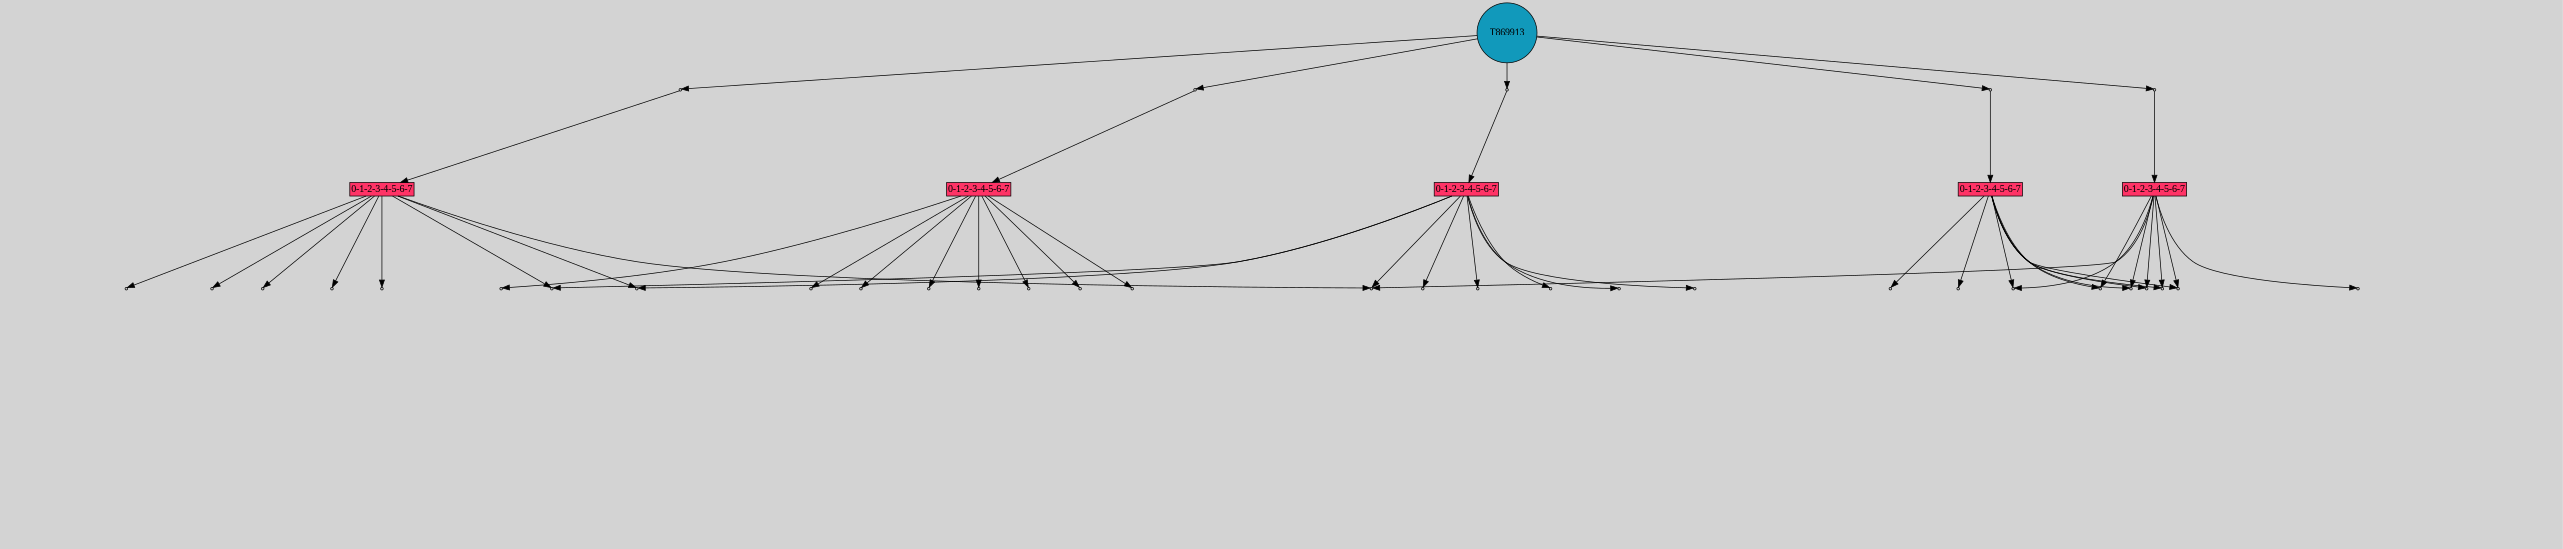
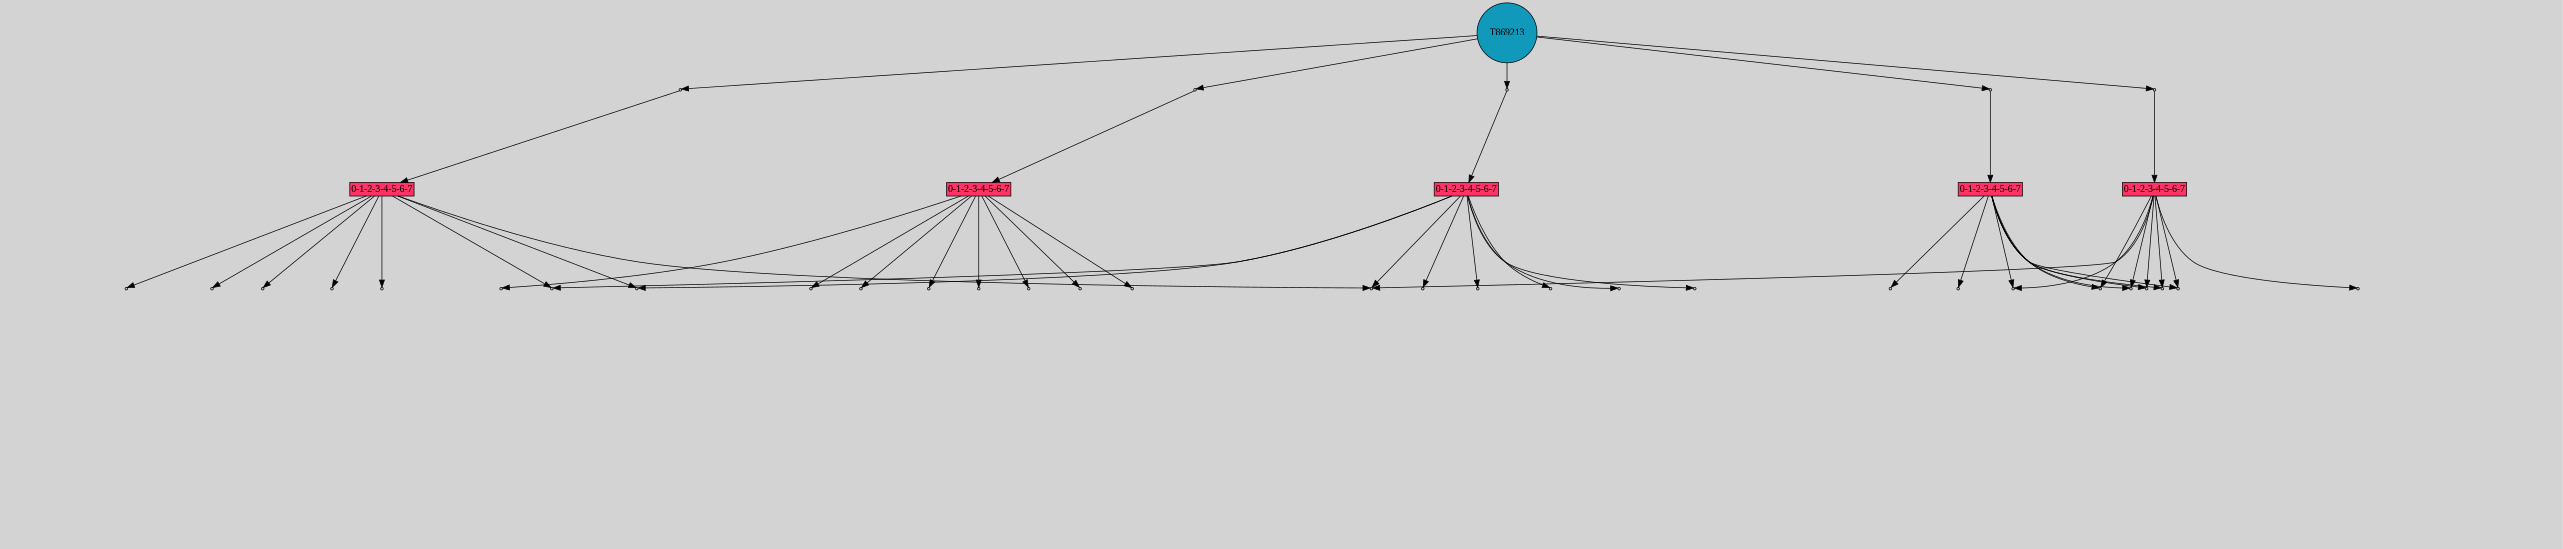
(1507, 33) -> (1507, 33)
